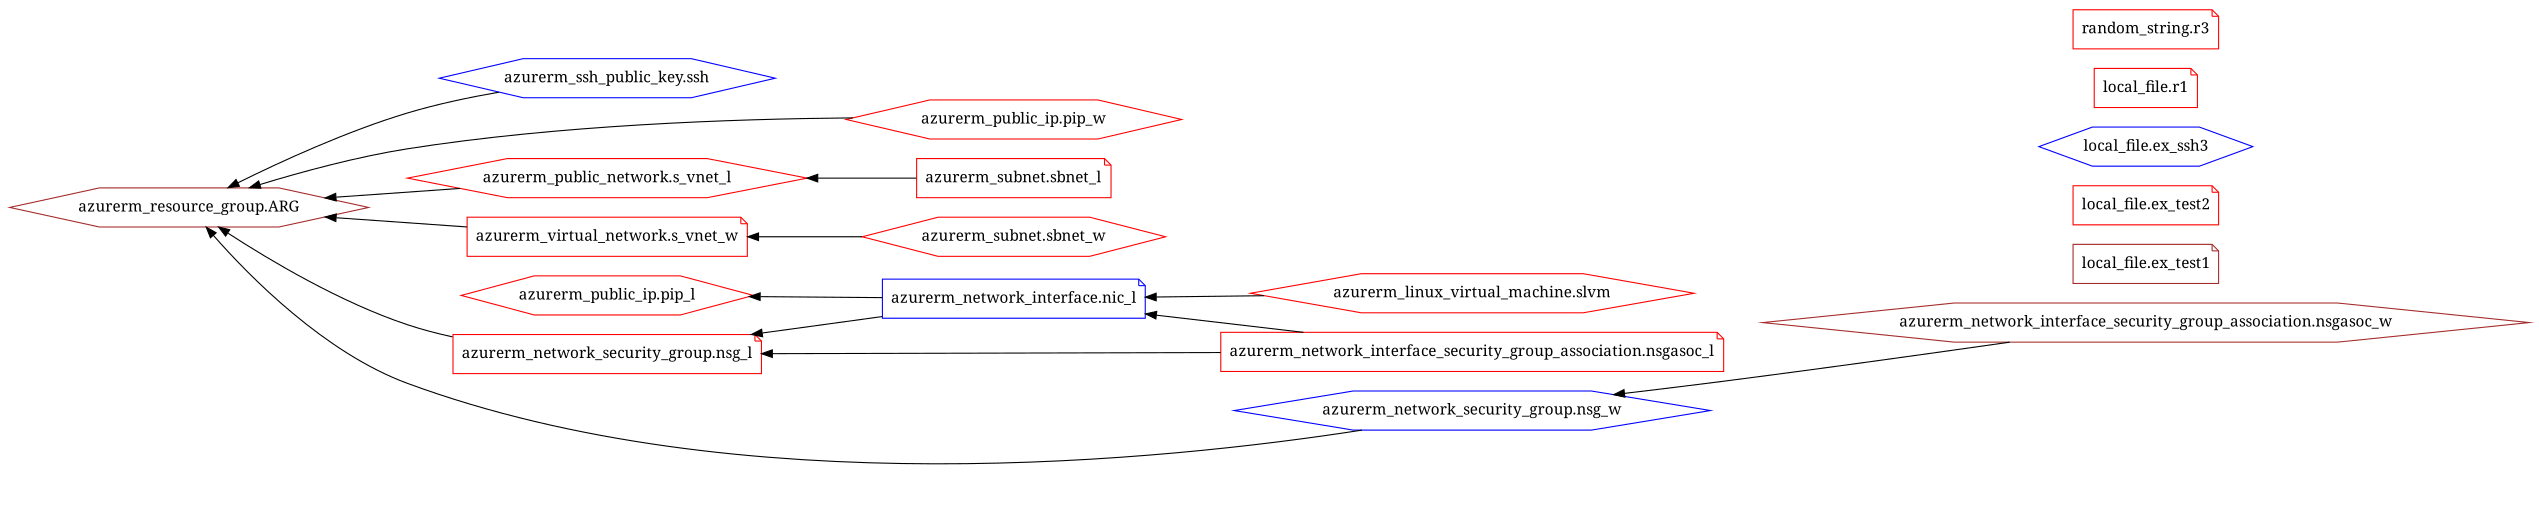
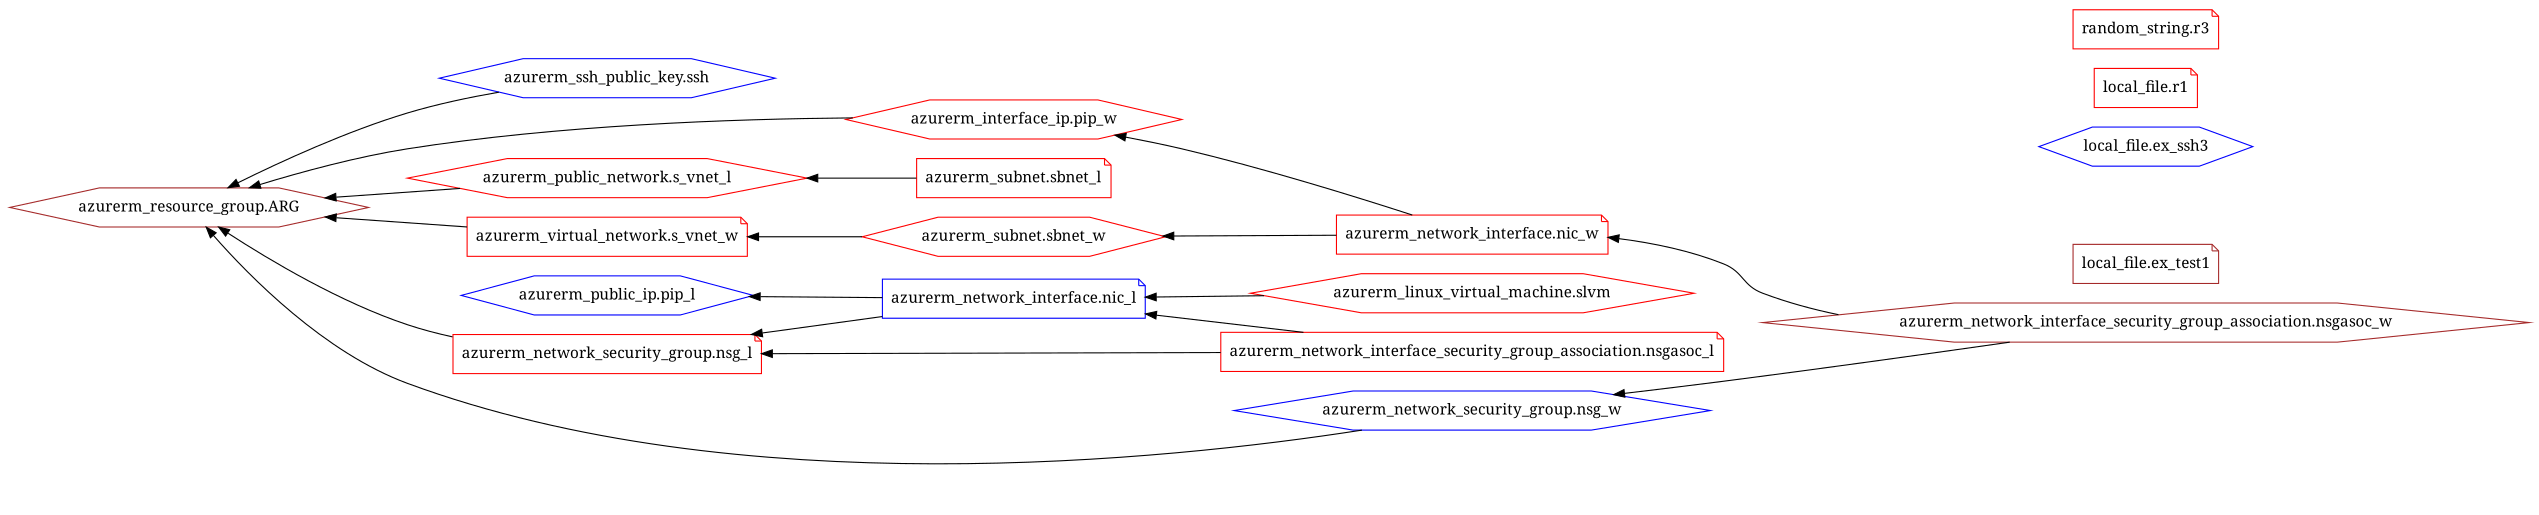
(1014, 119) -> (1014, 119)
(2146, 205) -> none
none -> (1472, 235)
(607, 295) -> (607, 295)
